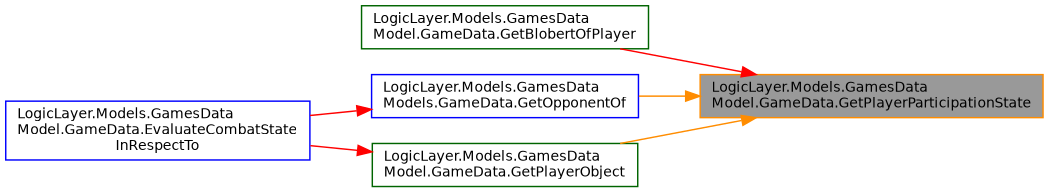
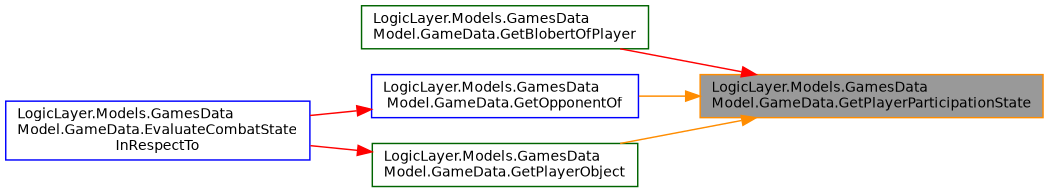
(505, 96) -> (505, 96)
